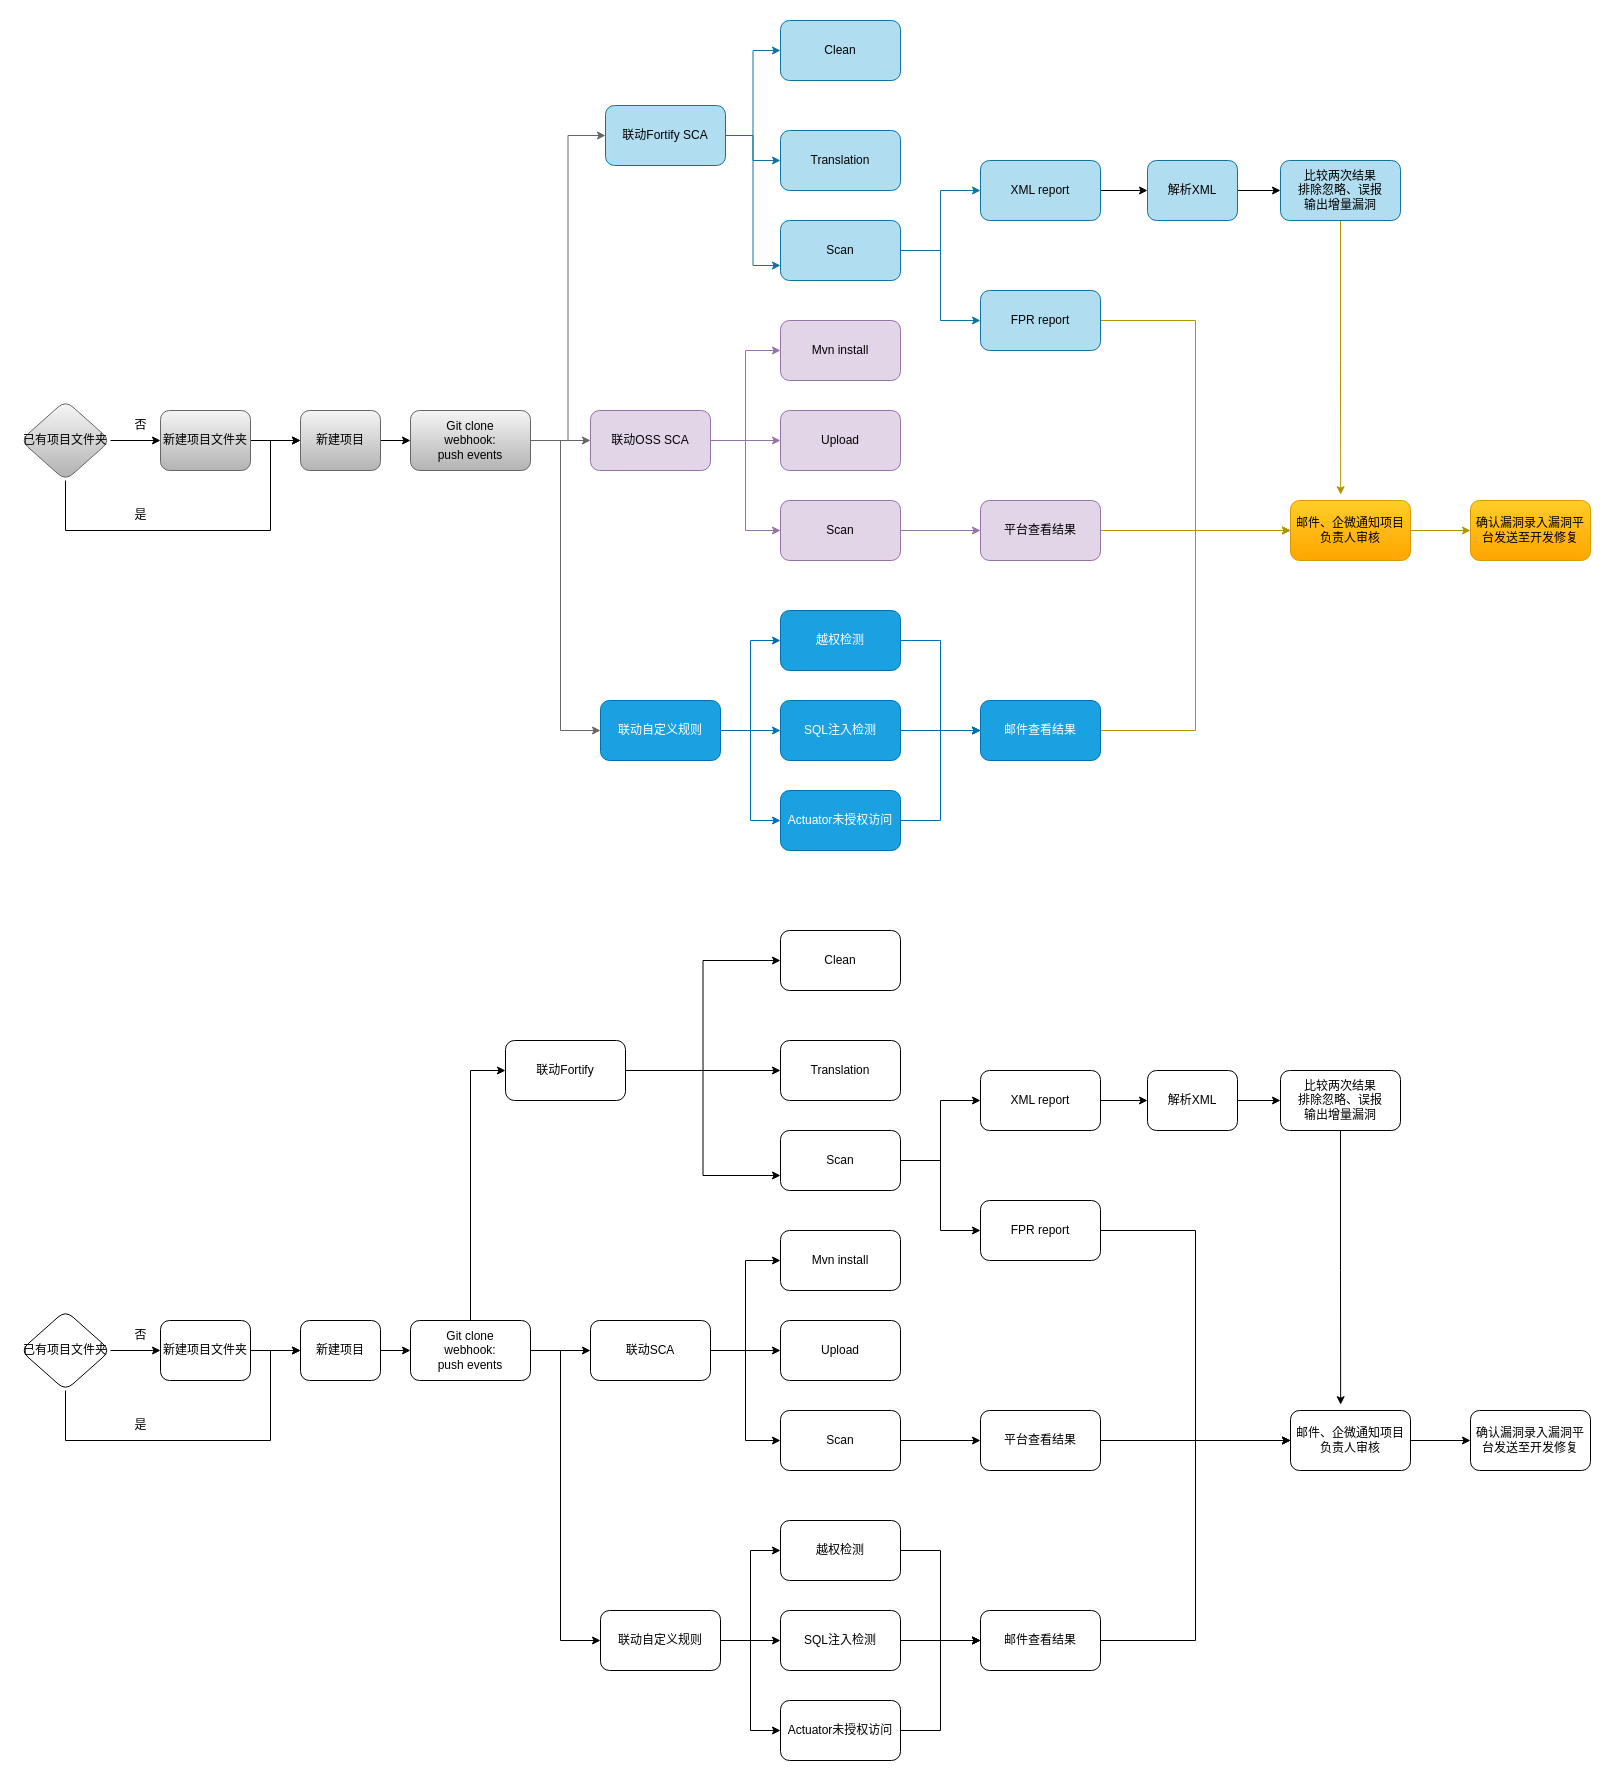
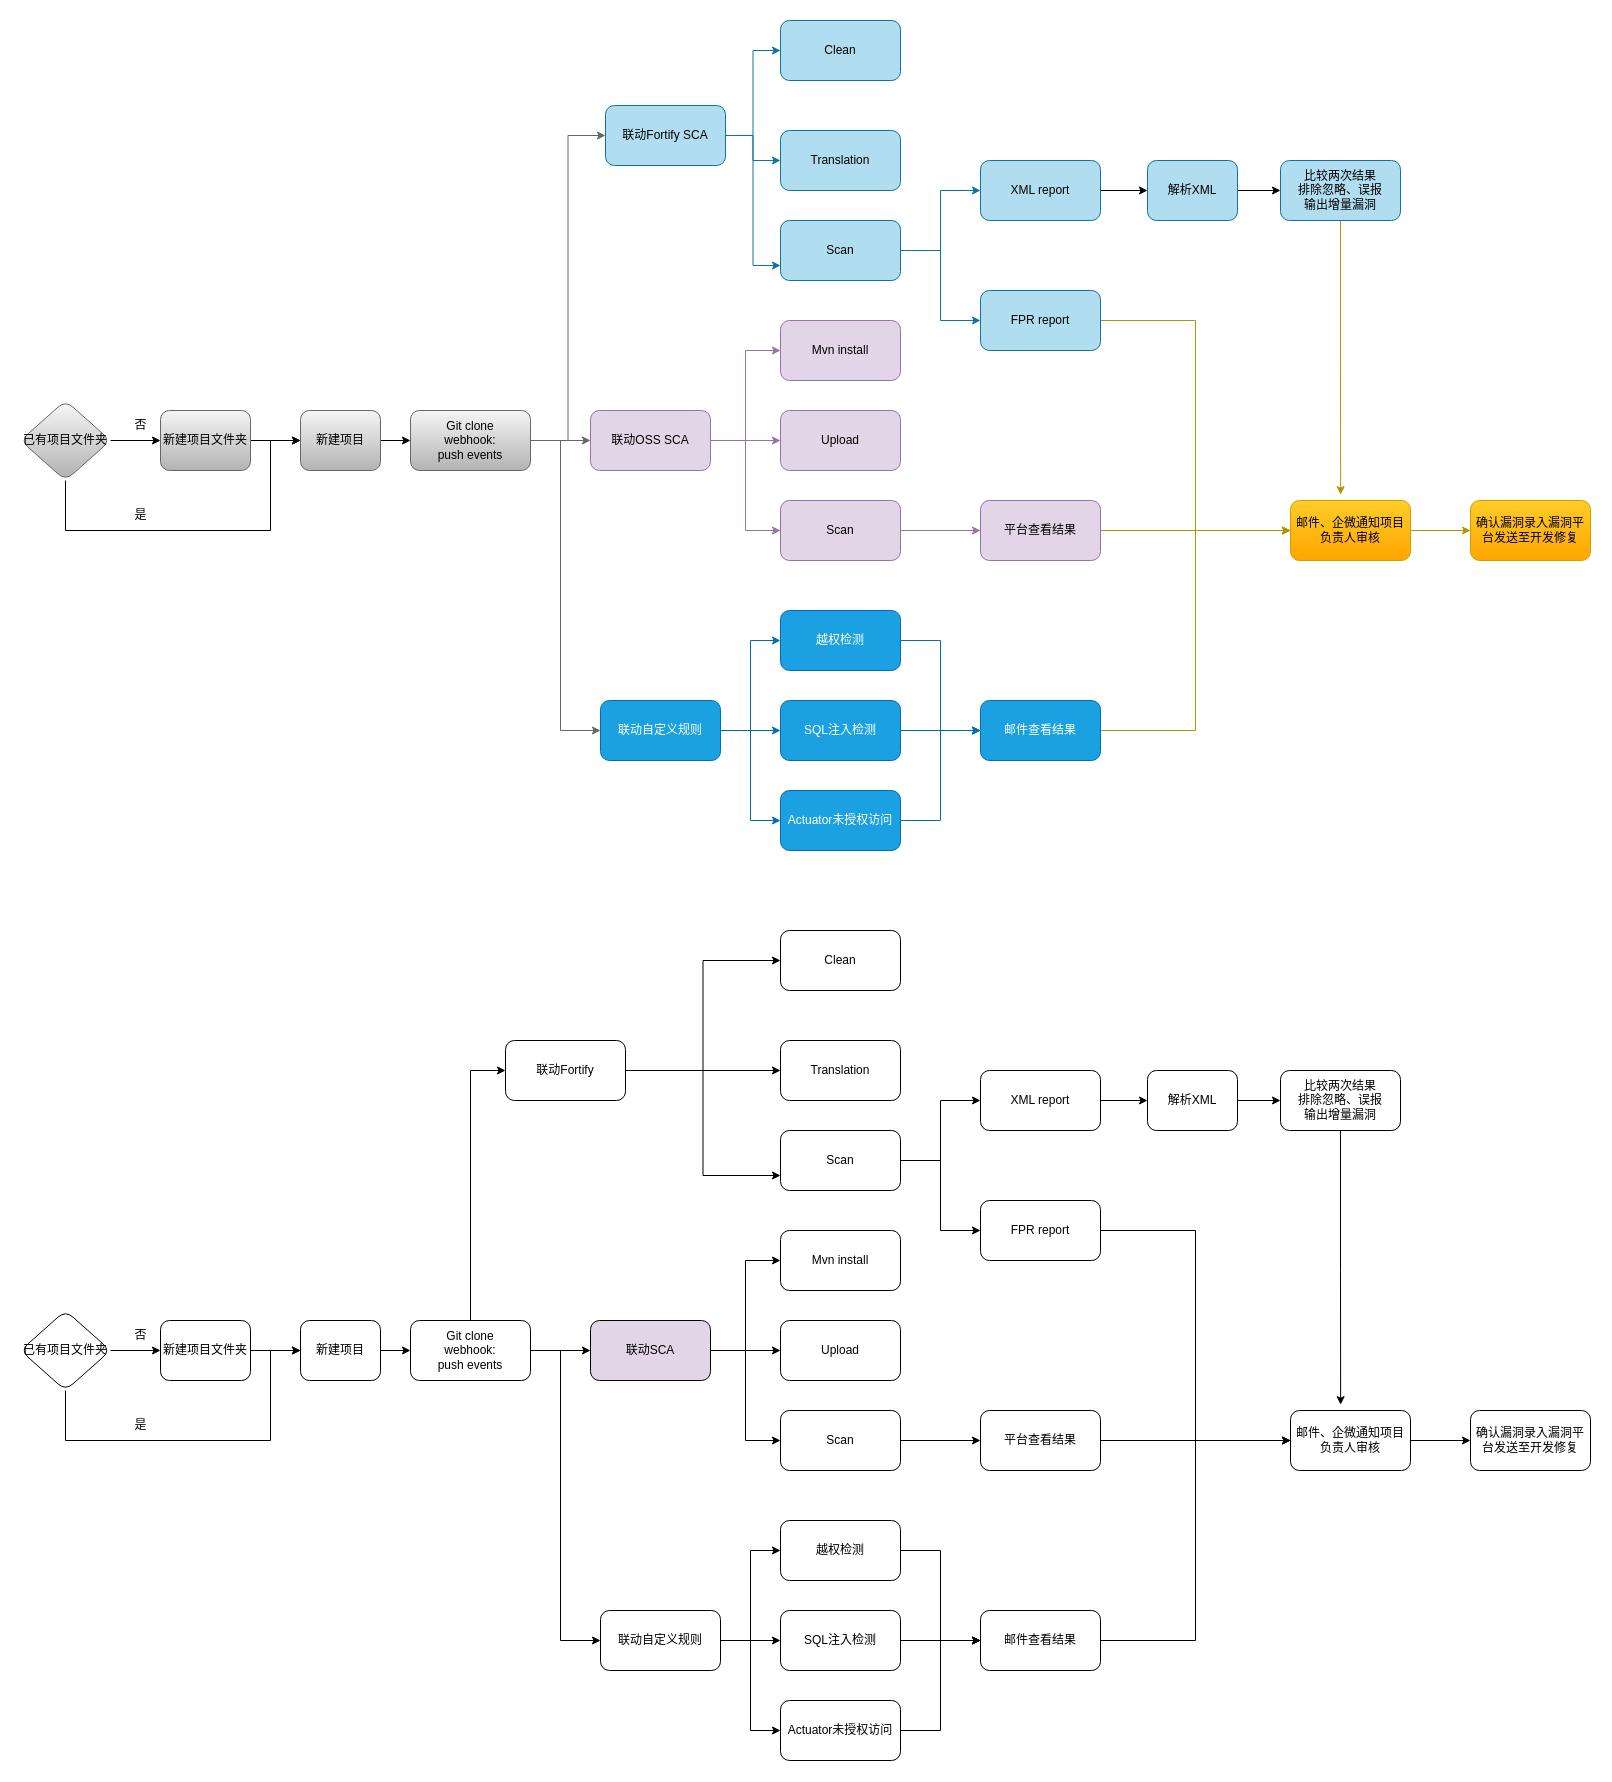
(651, 1351) -> (651, 1351)
